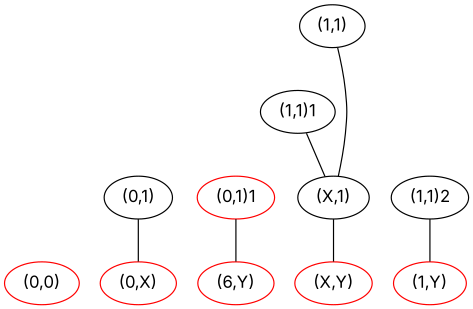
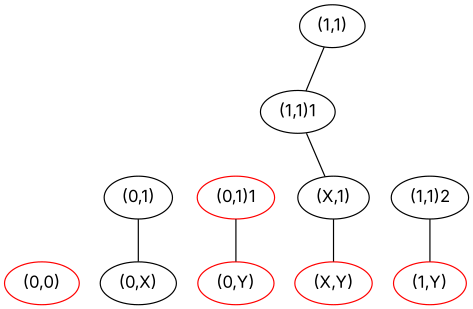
(347, 112) -> (315, 69)
(138, 283) -> (138, 283)
(236, 283) -> (236, 283)
